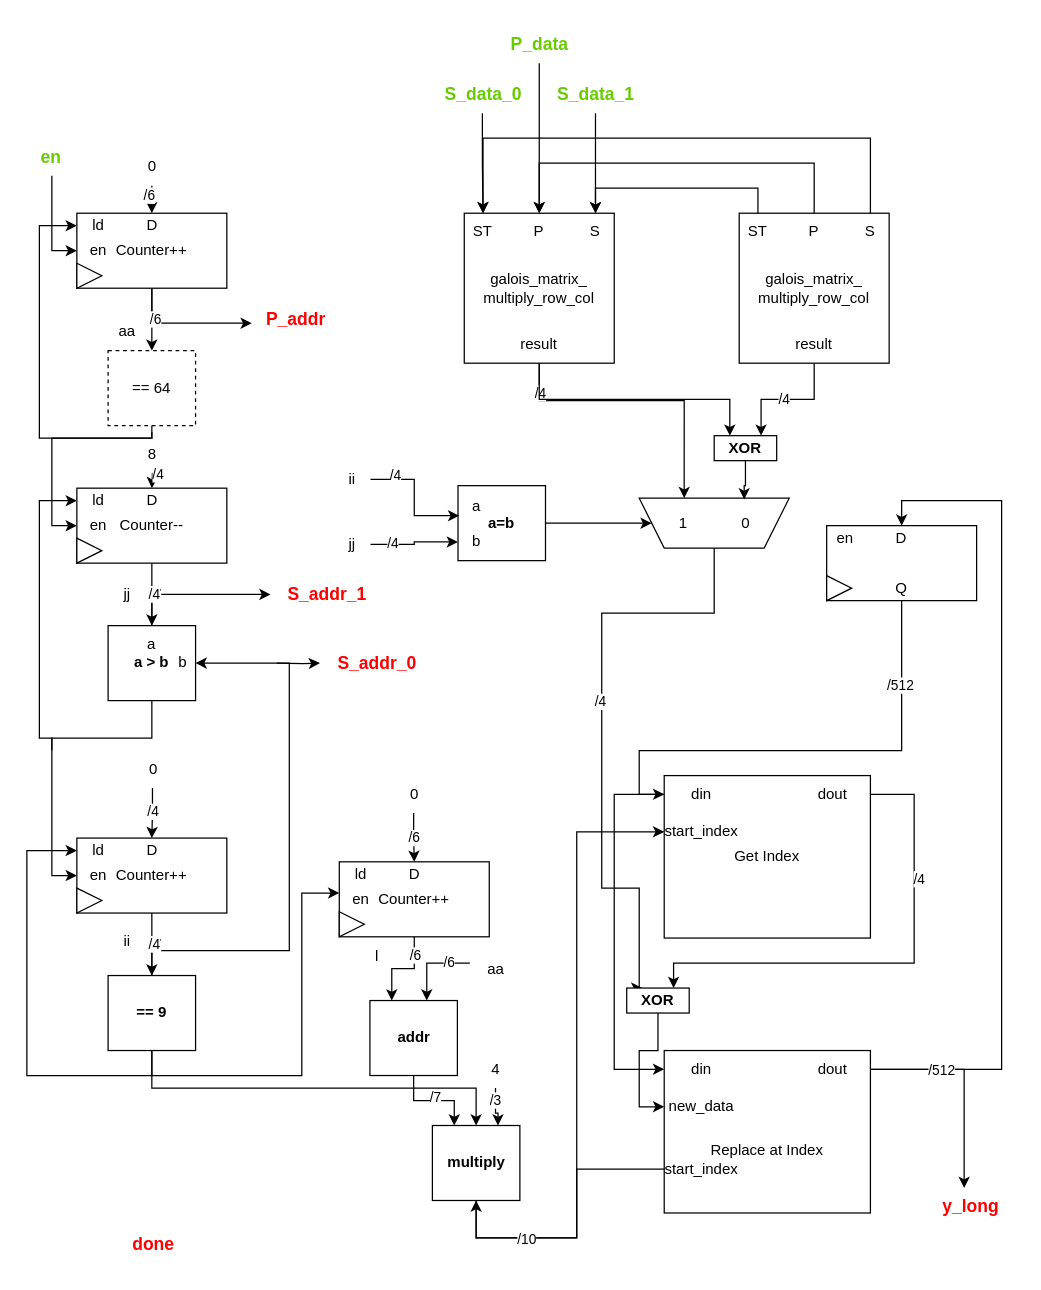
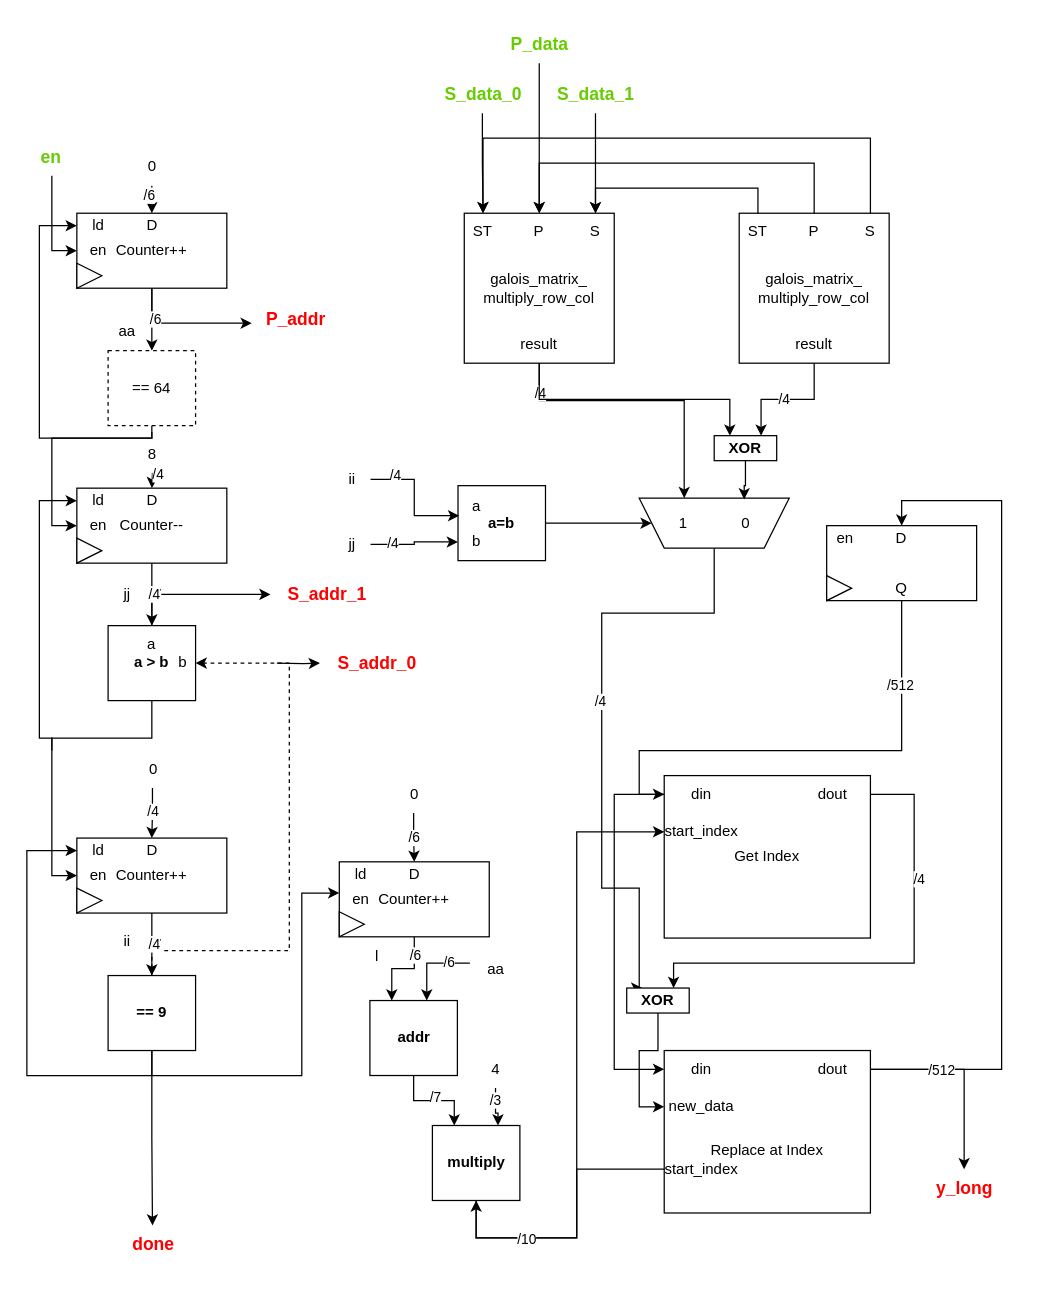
(289, 873) -> (289, 873)
(327, 1088) -> (152, 1151)
(971, 1207) -> (964, 1188)
